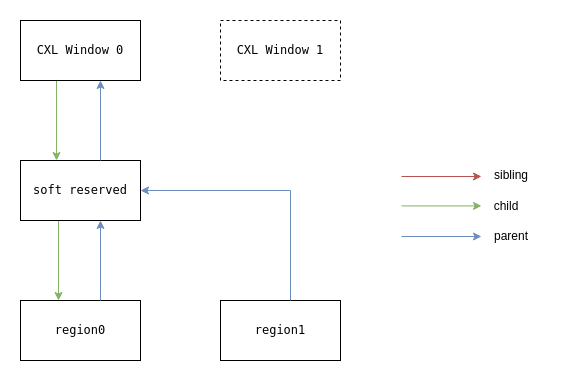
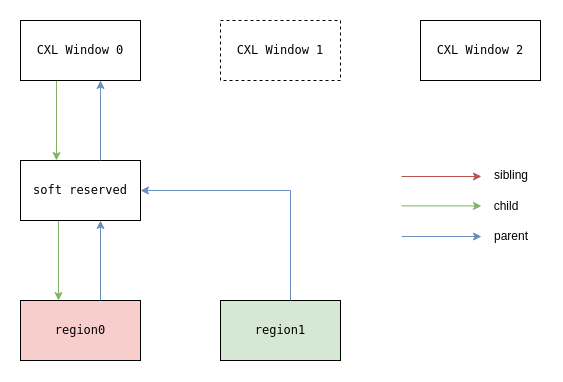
none -> (481, 51)
(81, 331) -> (81, 331)
(281, 331) -> (281, 331)
